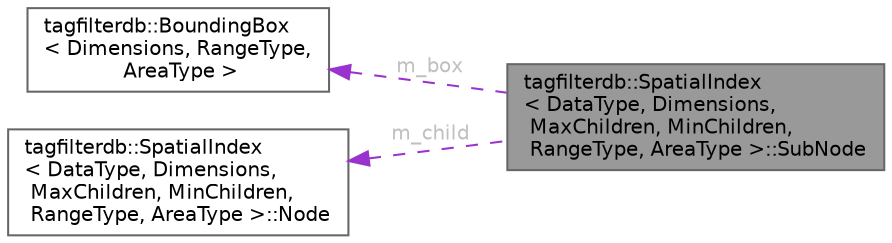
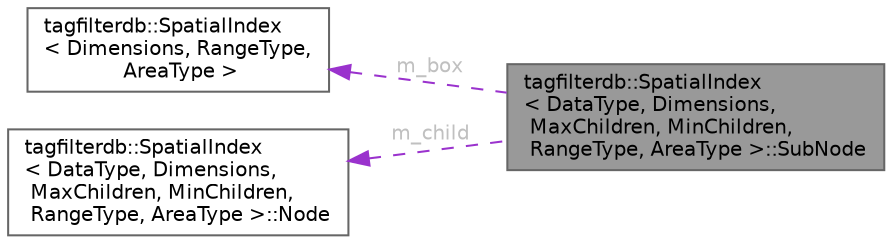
(178, 50) -> (178, 50)
